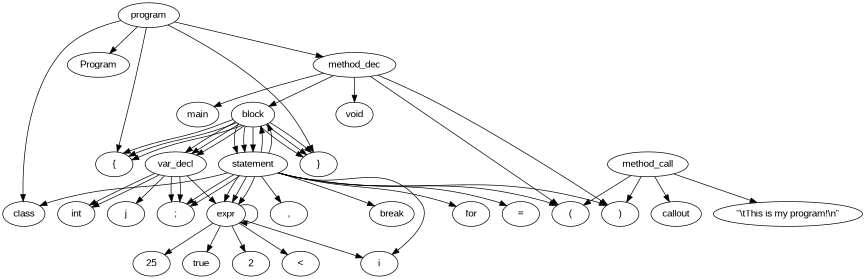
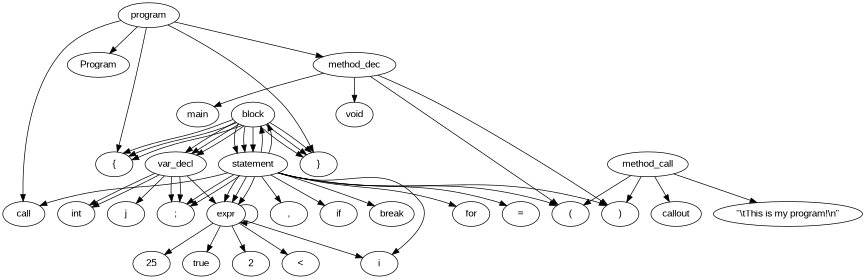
(304, 89) -> none
(24, 214) -> (24, 214)
none -> (339, 214)
